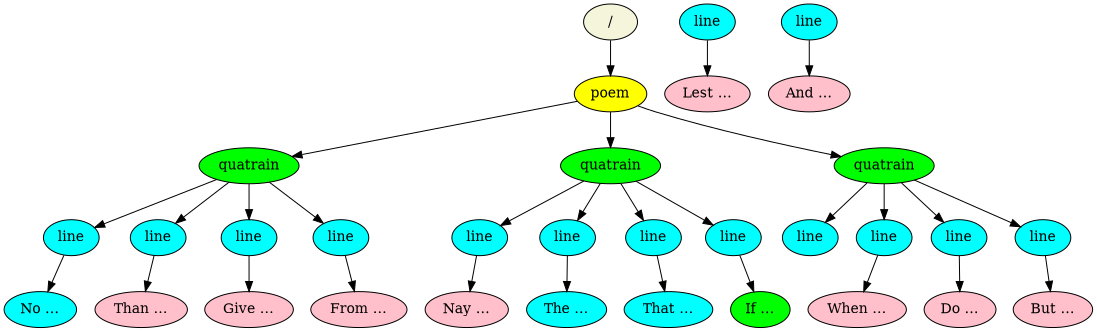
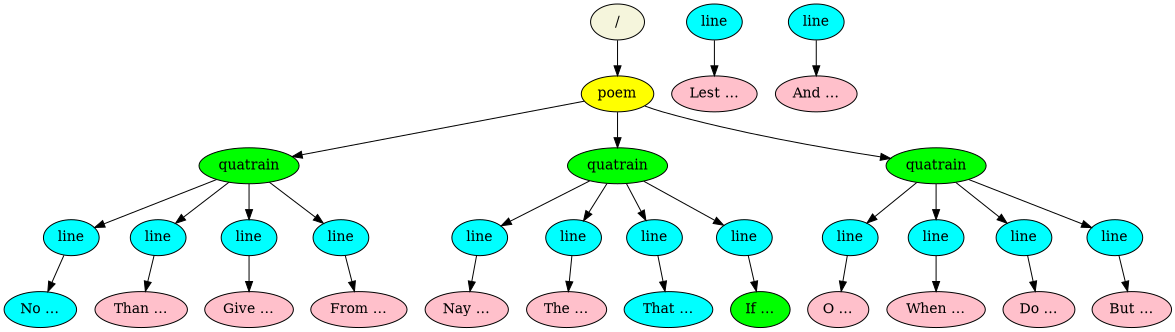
(567, 310) -> (567, 310)
none -> (838, 310)
